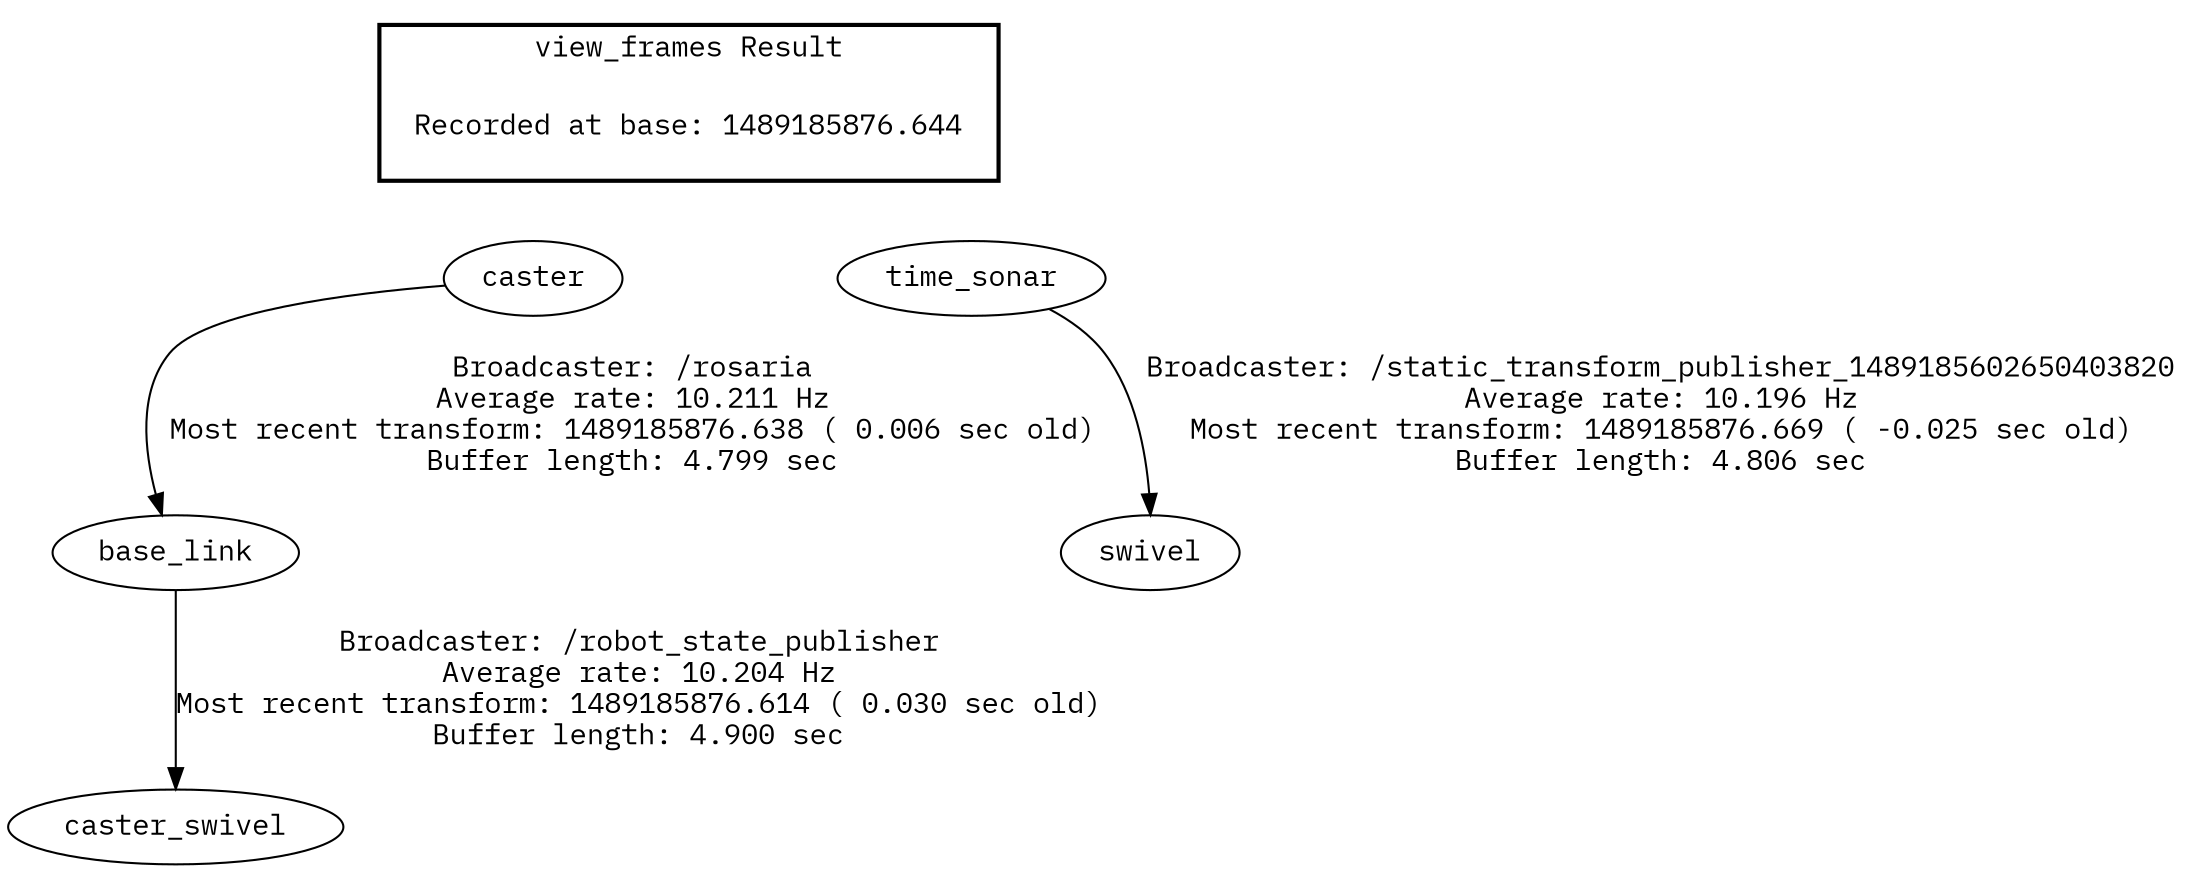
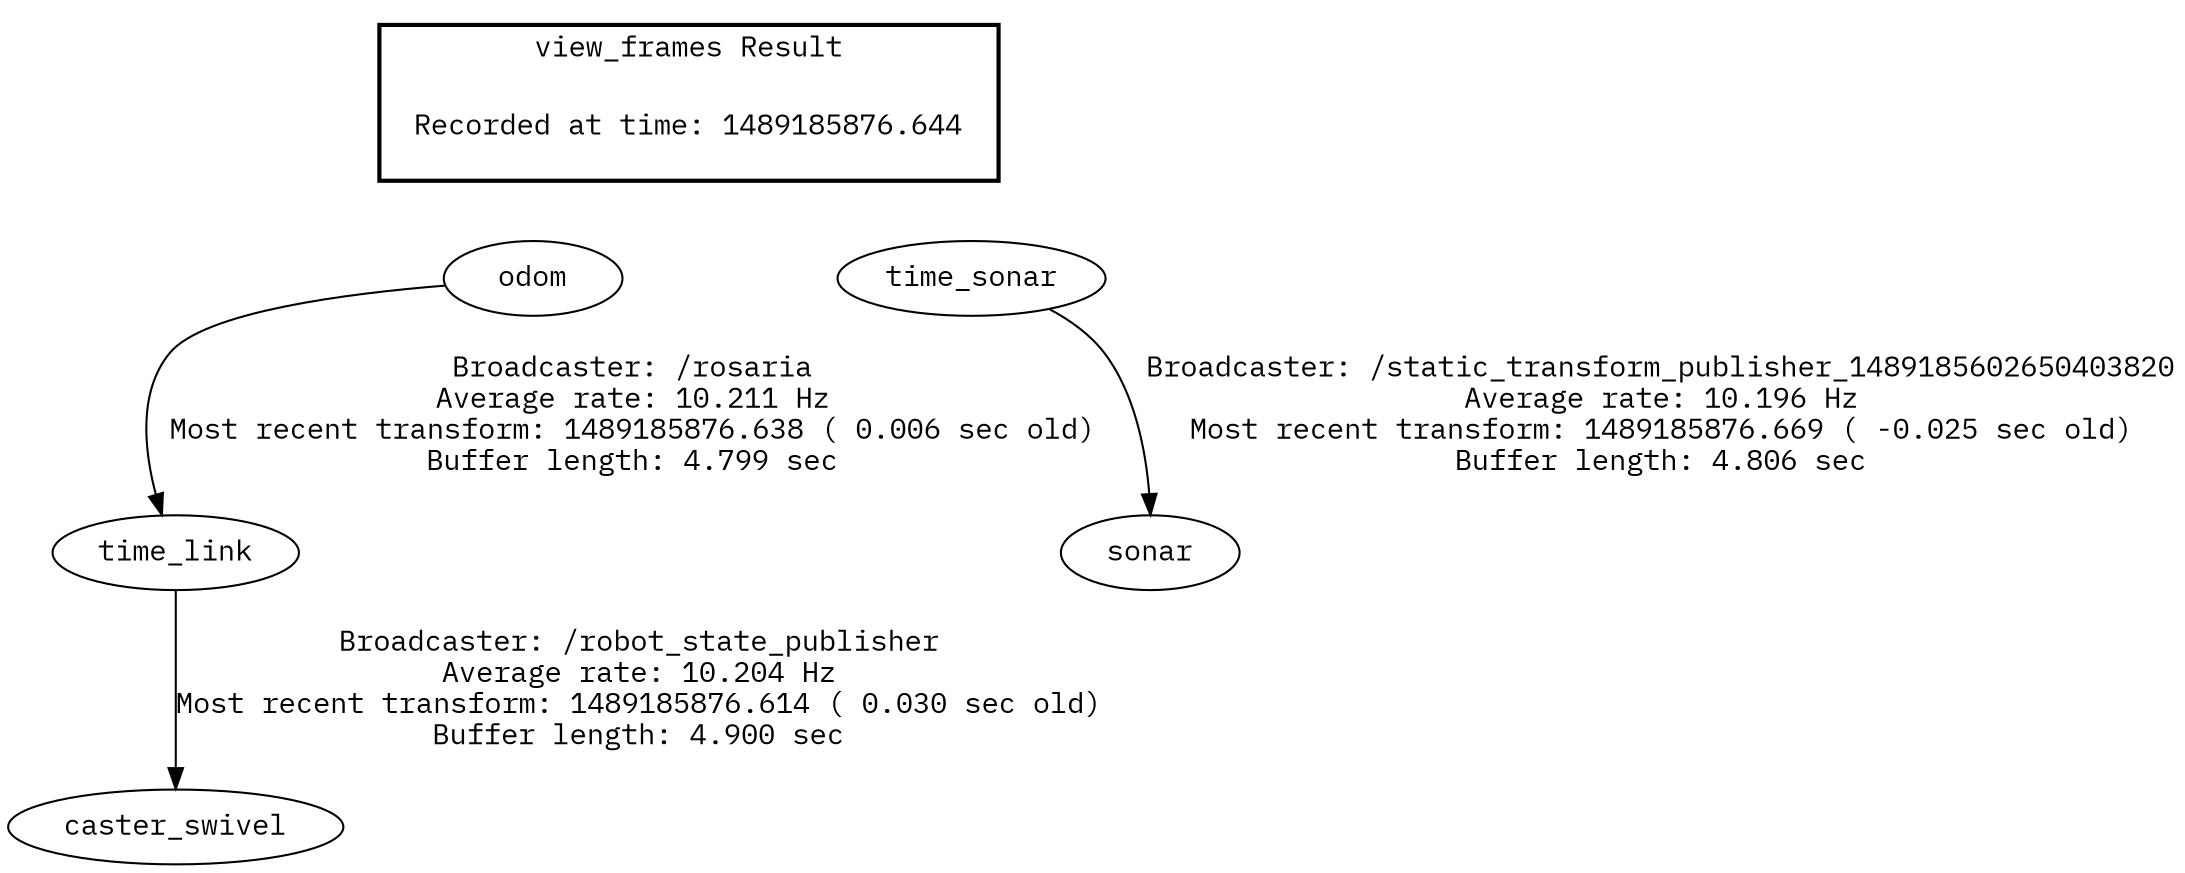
(689, 127) -> (689, 127)
(533, 278) -> (533, 278)
(176, 553) -> (176, 553)
(1150, 553) -> (1150, 553)
